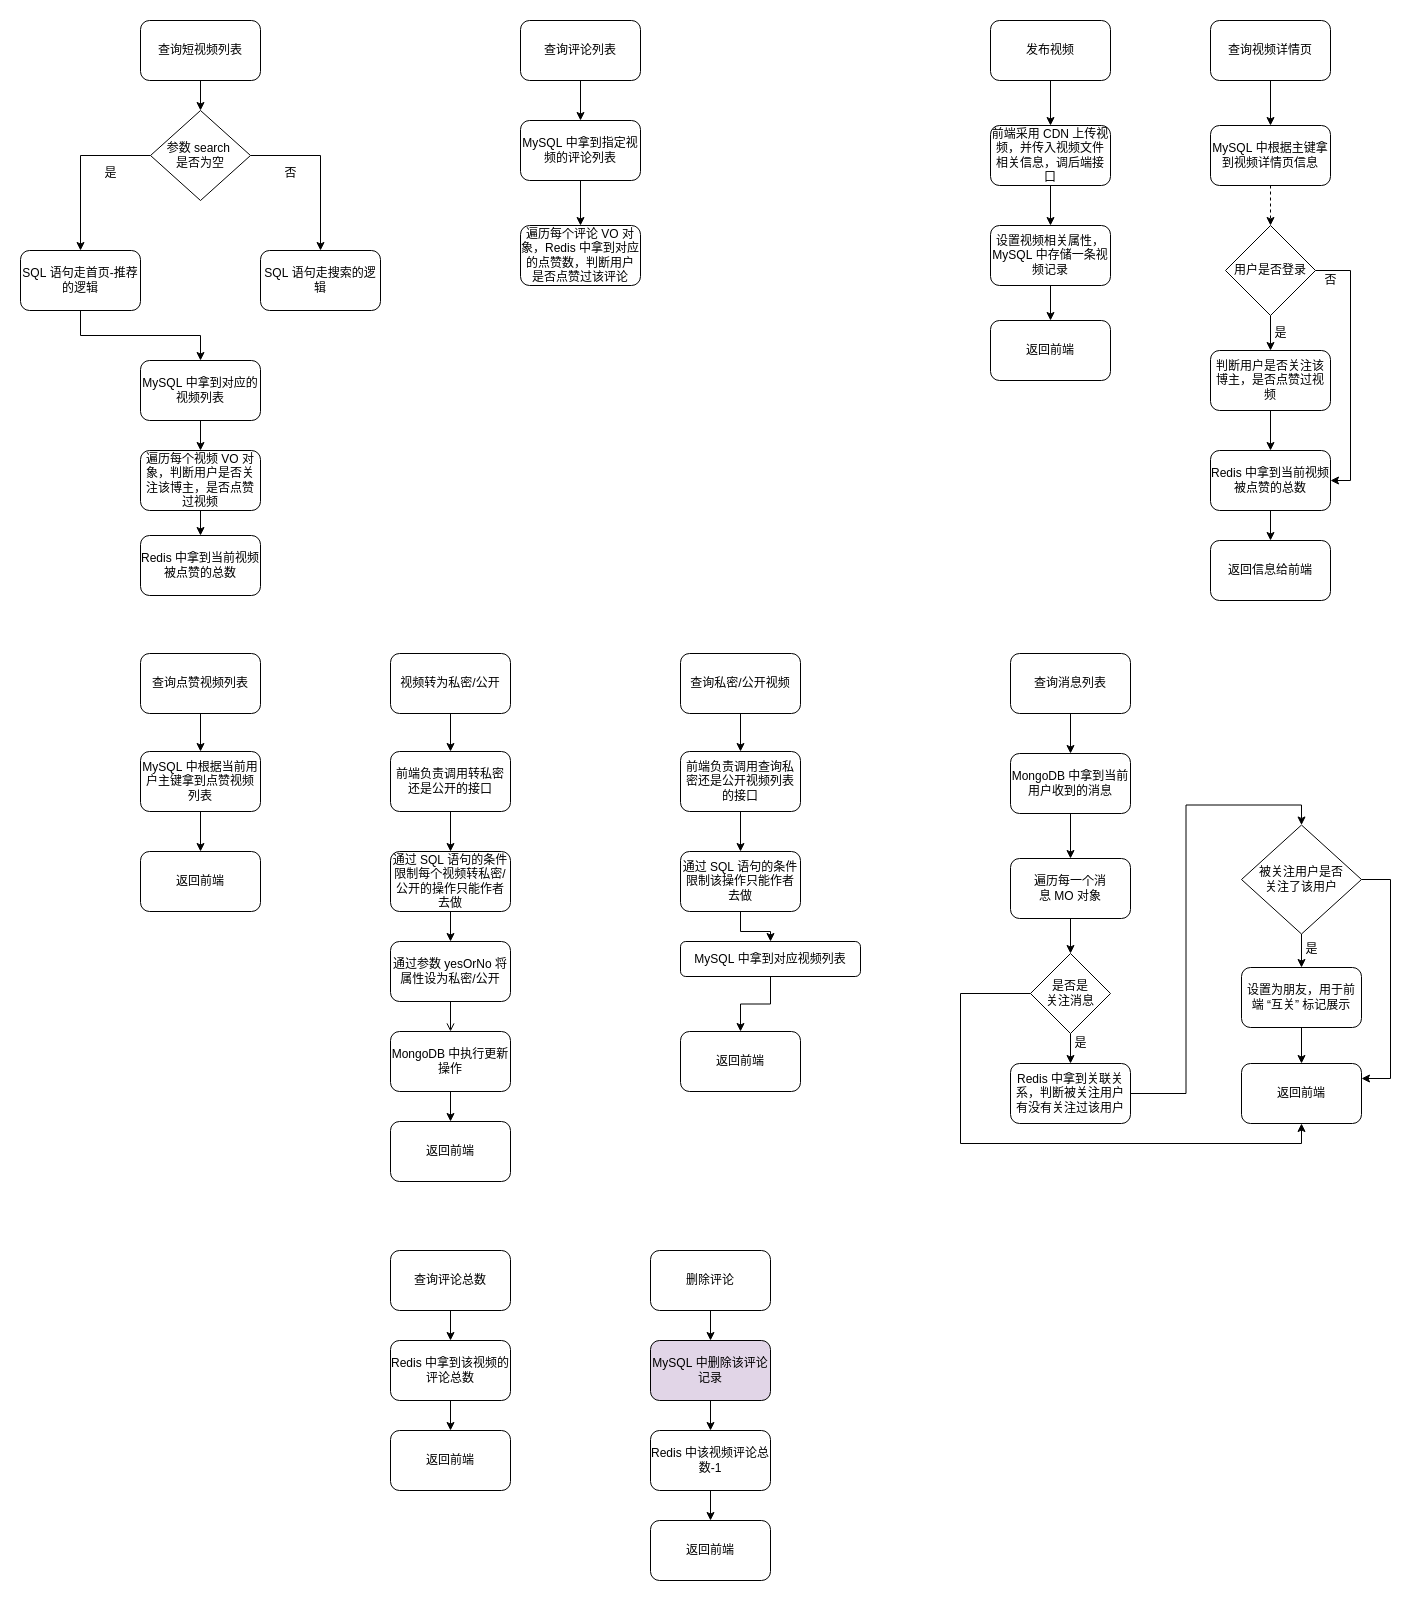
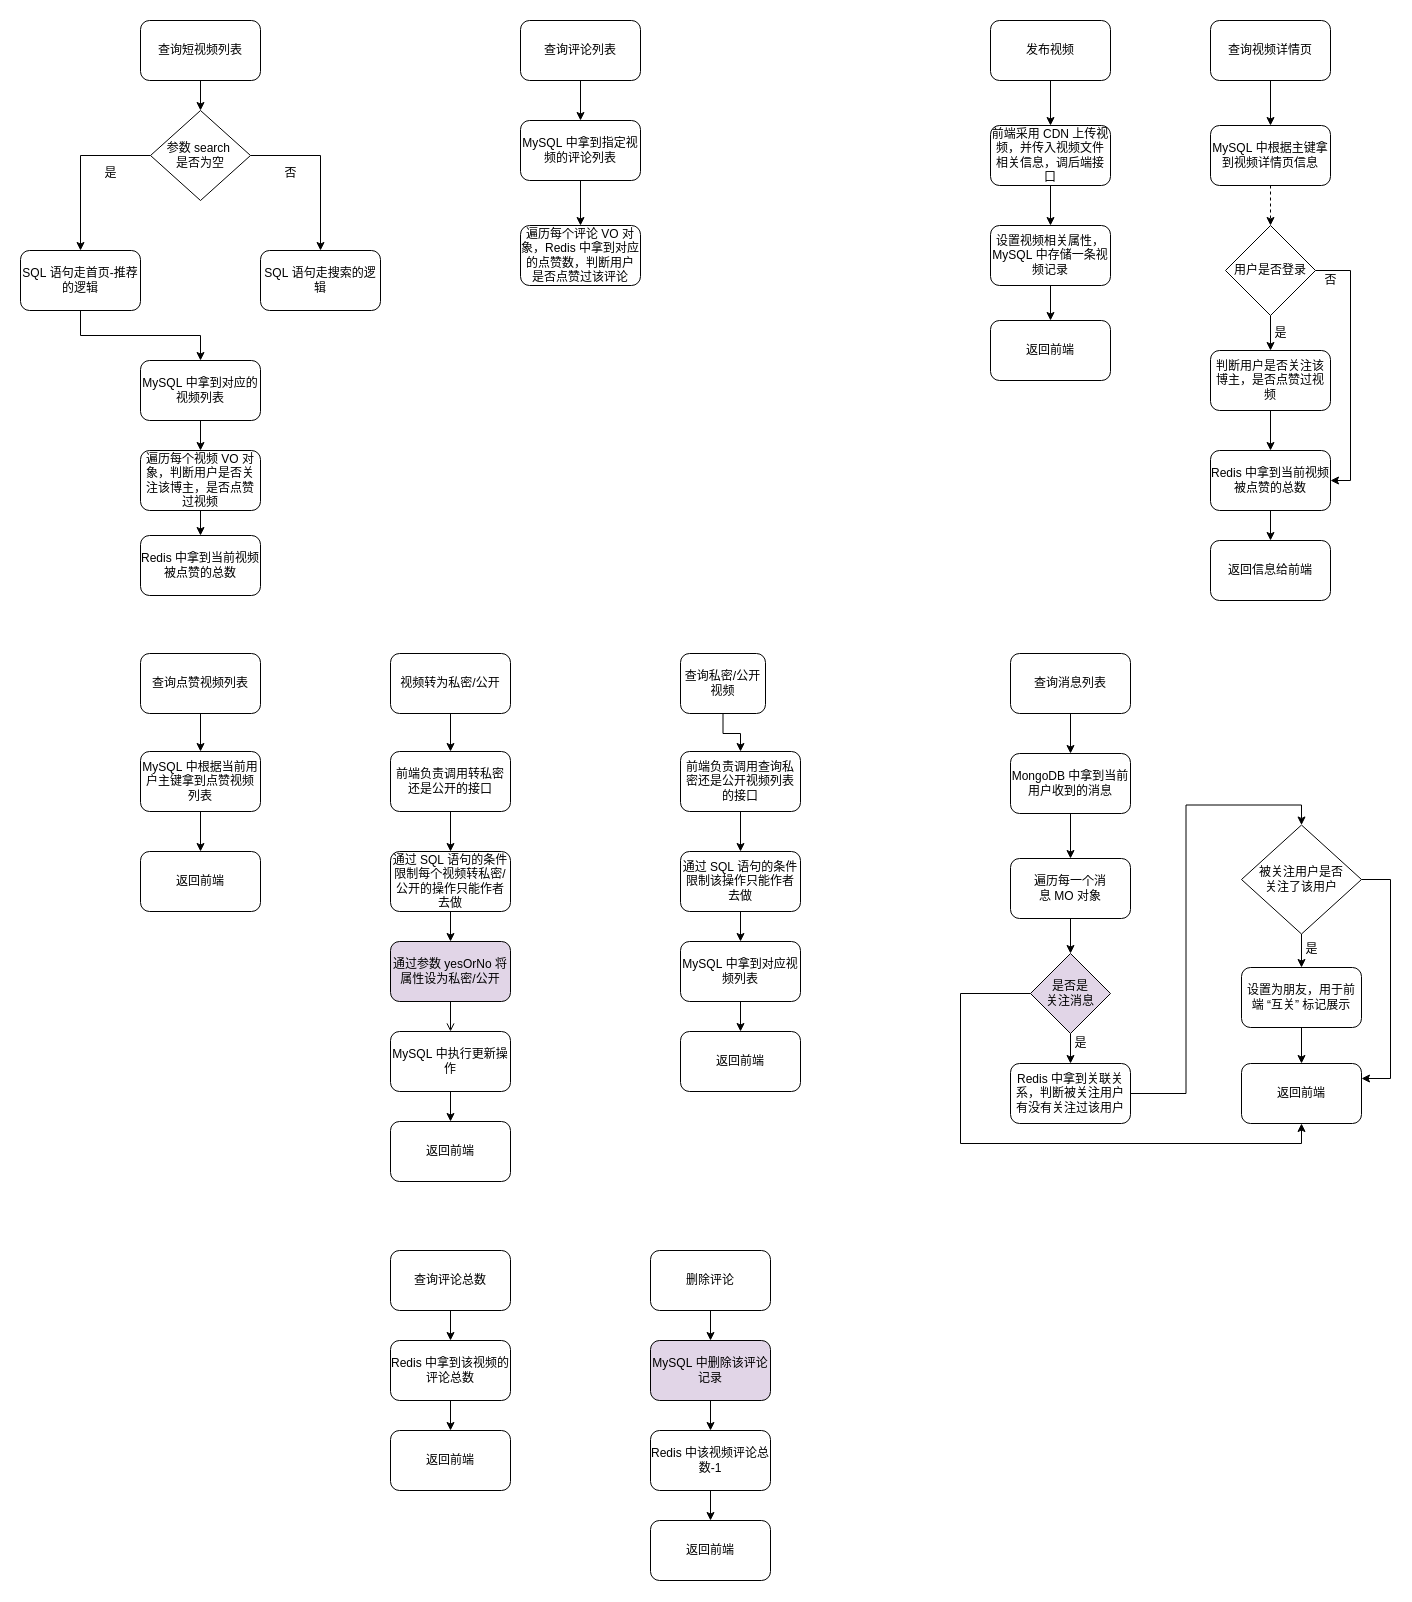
(741, 684) -> (723, 684)
(771, 959) -> (741, 972)
(451, 972) -> (451, 972)
(1071, 994) -> (1071, 994)
(451, 1062) -> (451, 1062)
